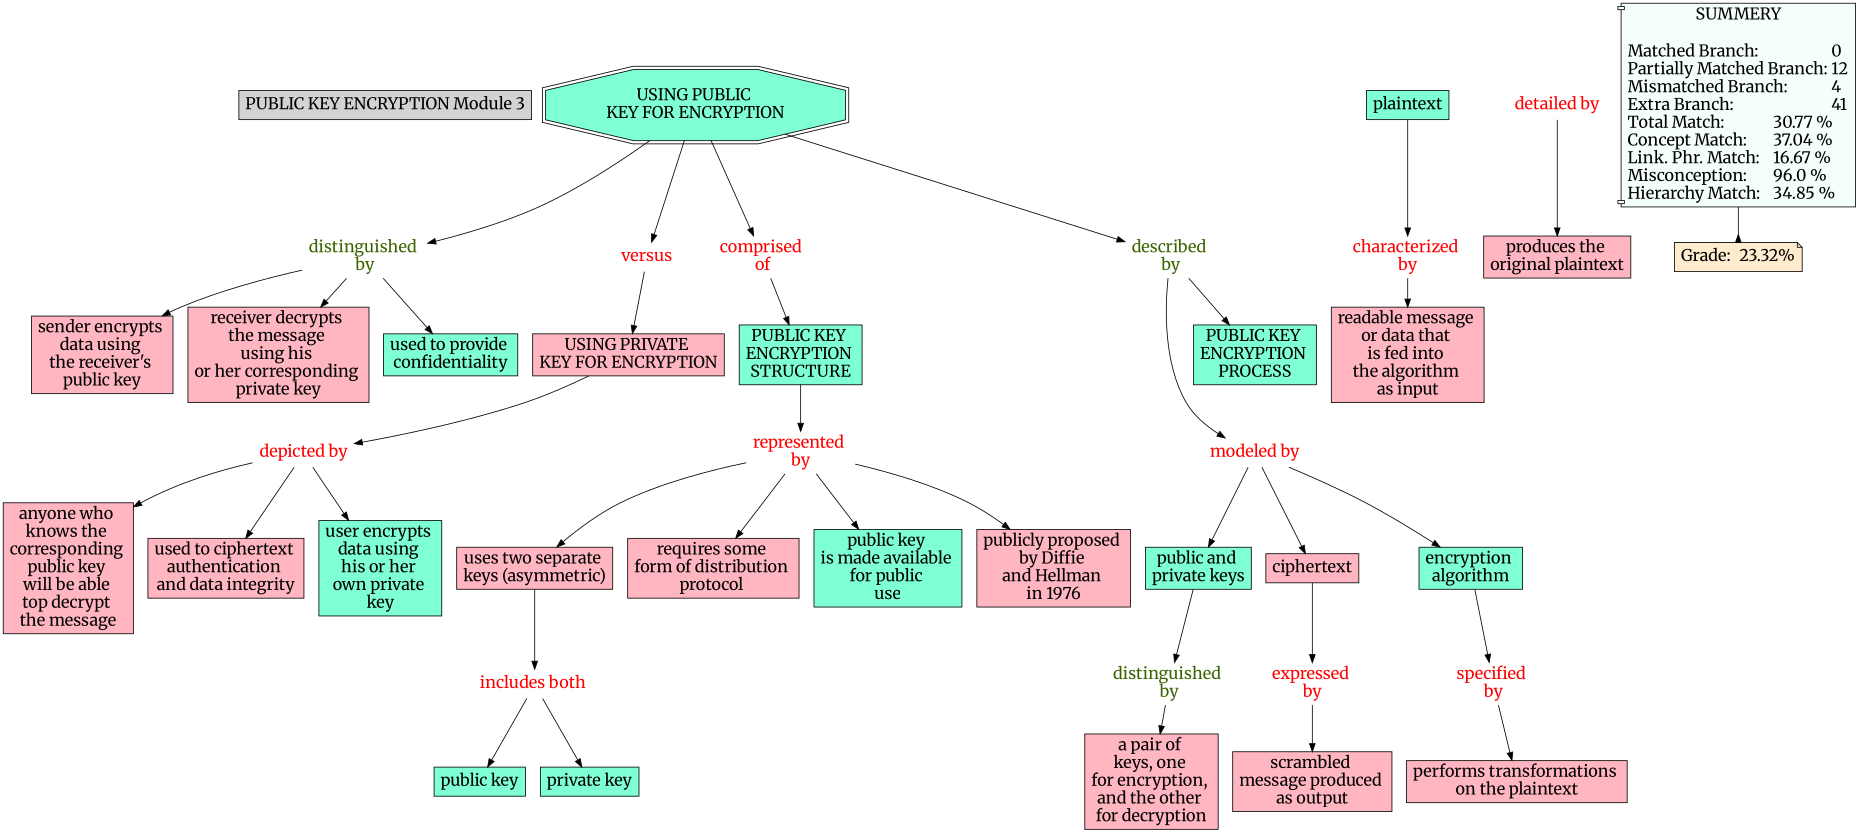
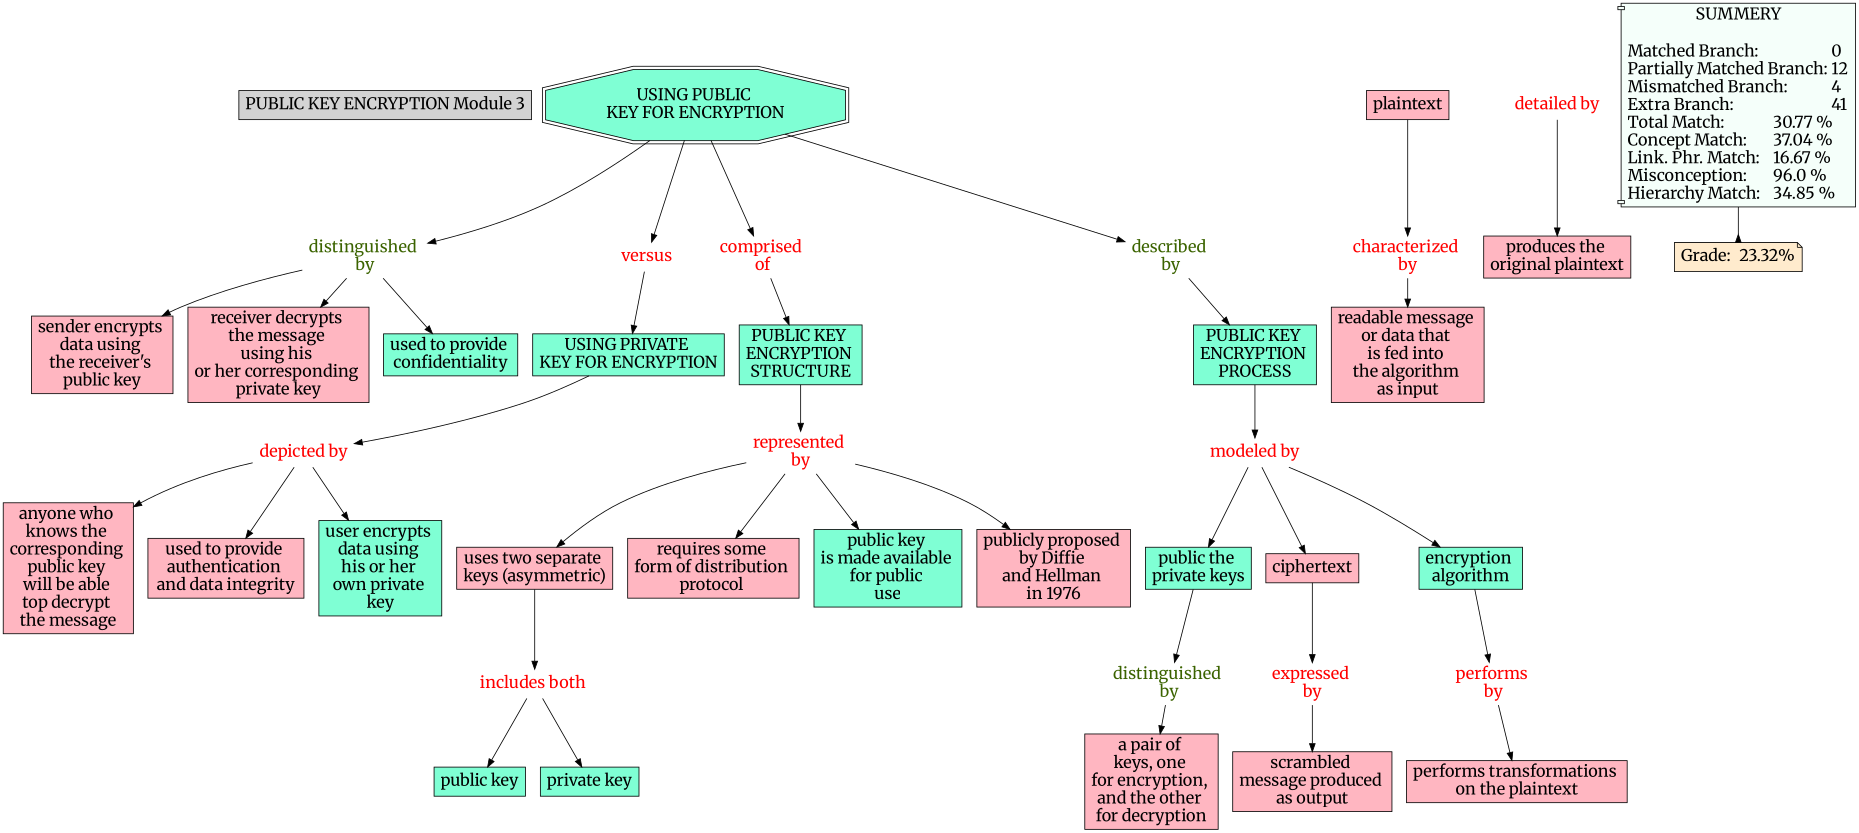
(1408, 105) -> (1408, 105)
(628, 355) -> (628, 355)
(1172, 364) -> (1255, 407)
(226, 568) -> (226, 568)
(1198, 568) -> (1198, 568)
(1493, 684) -> (1493, 684)
